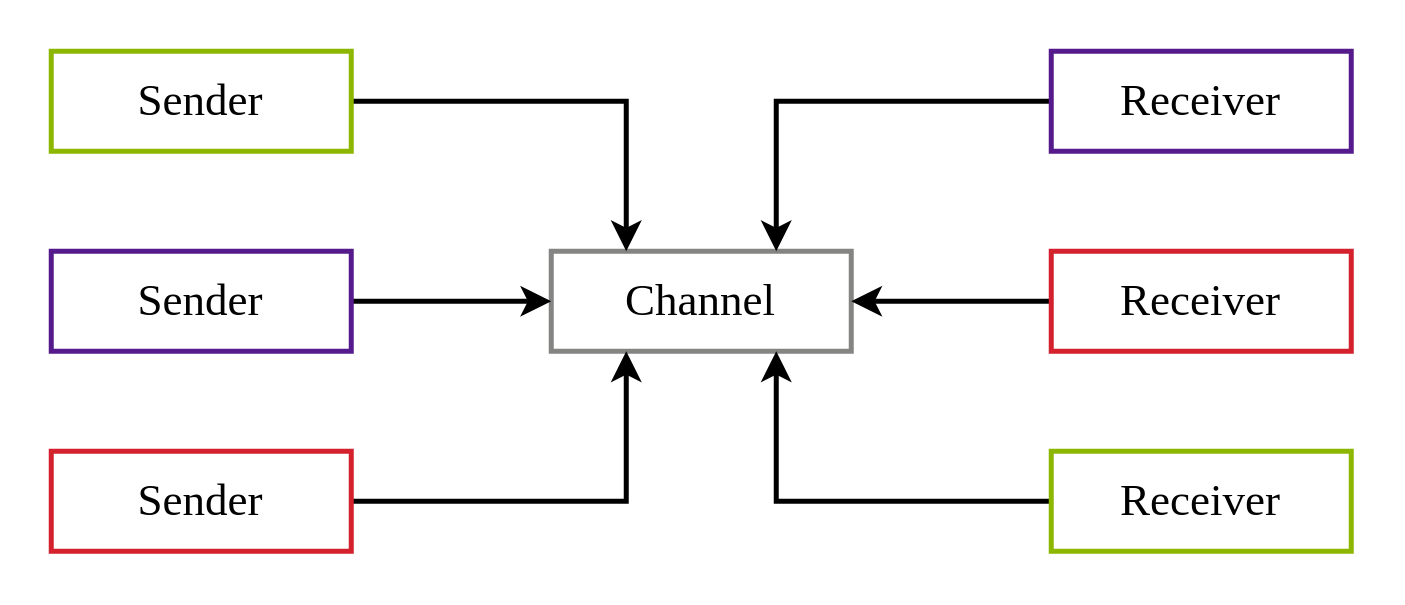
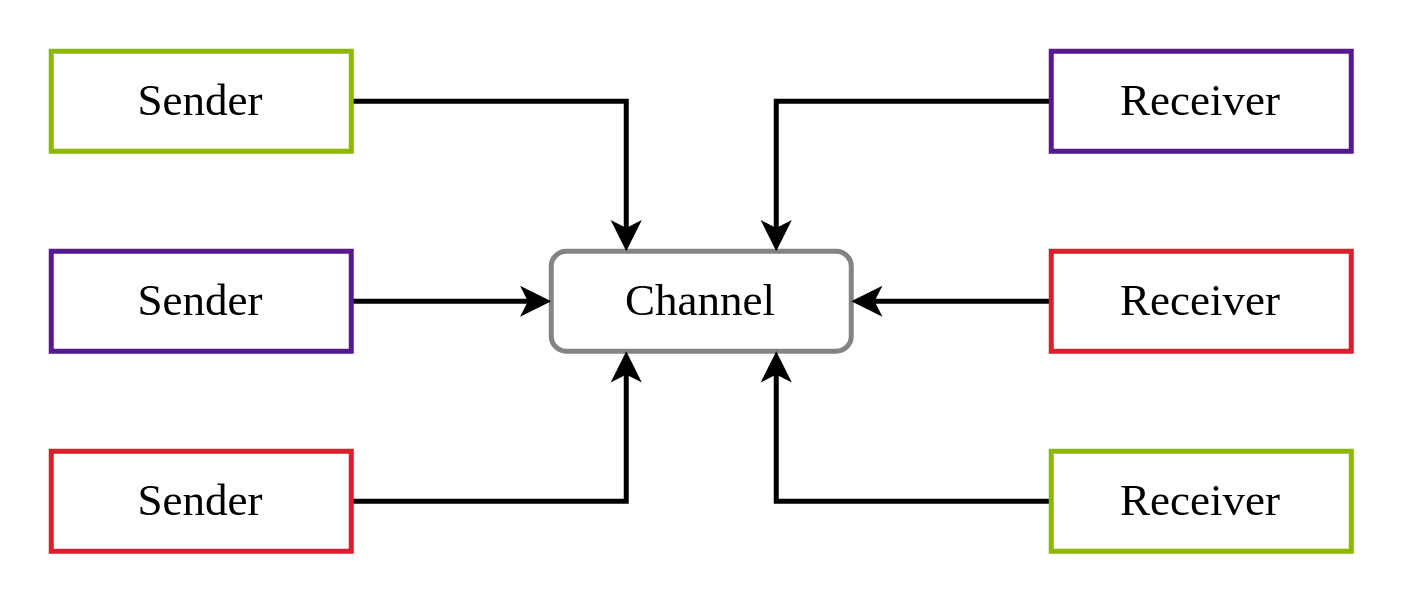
(701, 301) -> (701, 301)
